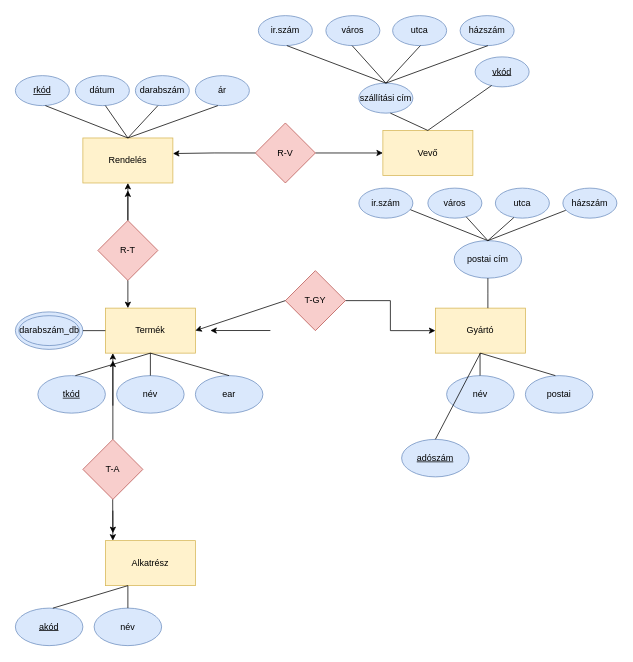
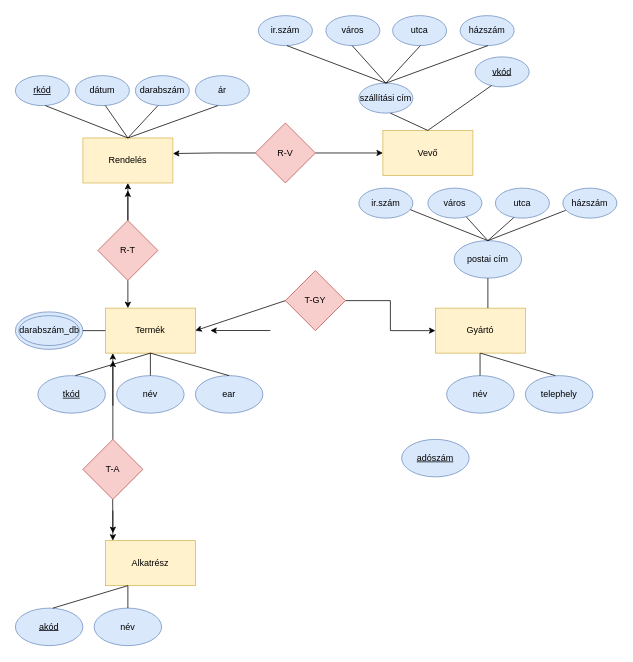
(559, 394) -> (559, 394)
(457, 398) -> none
